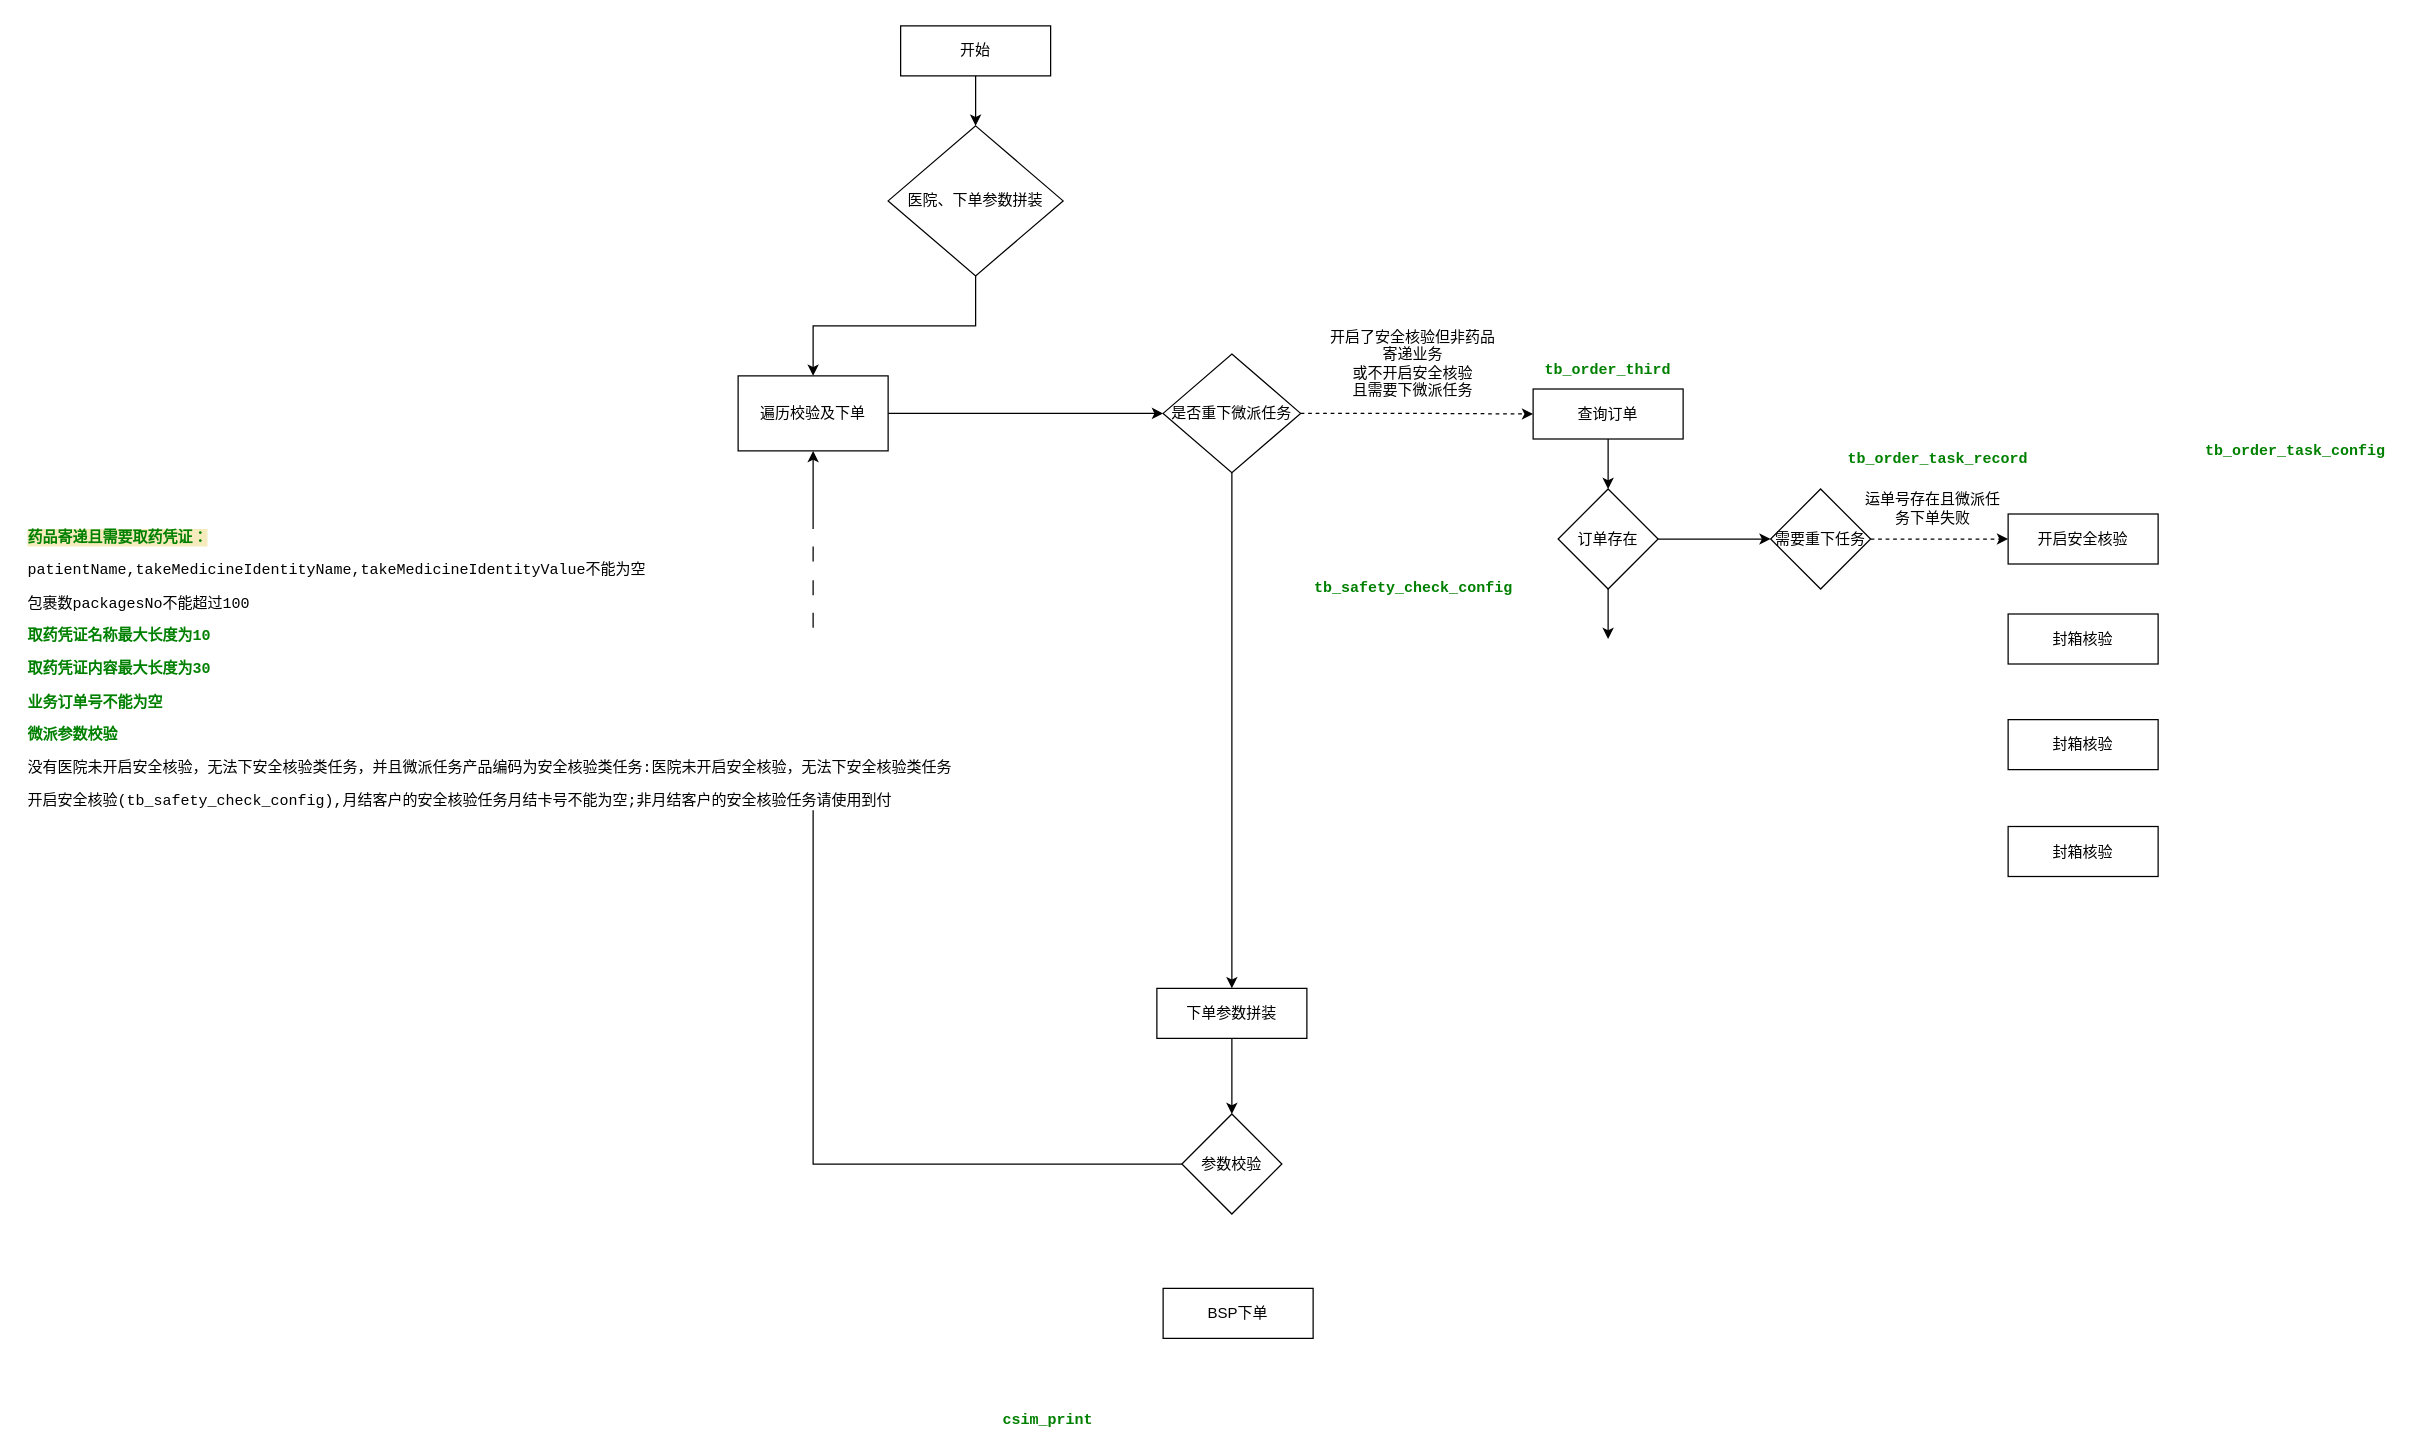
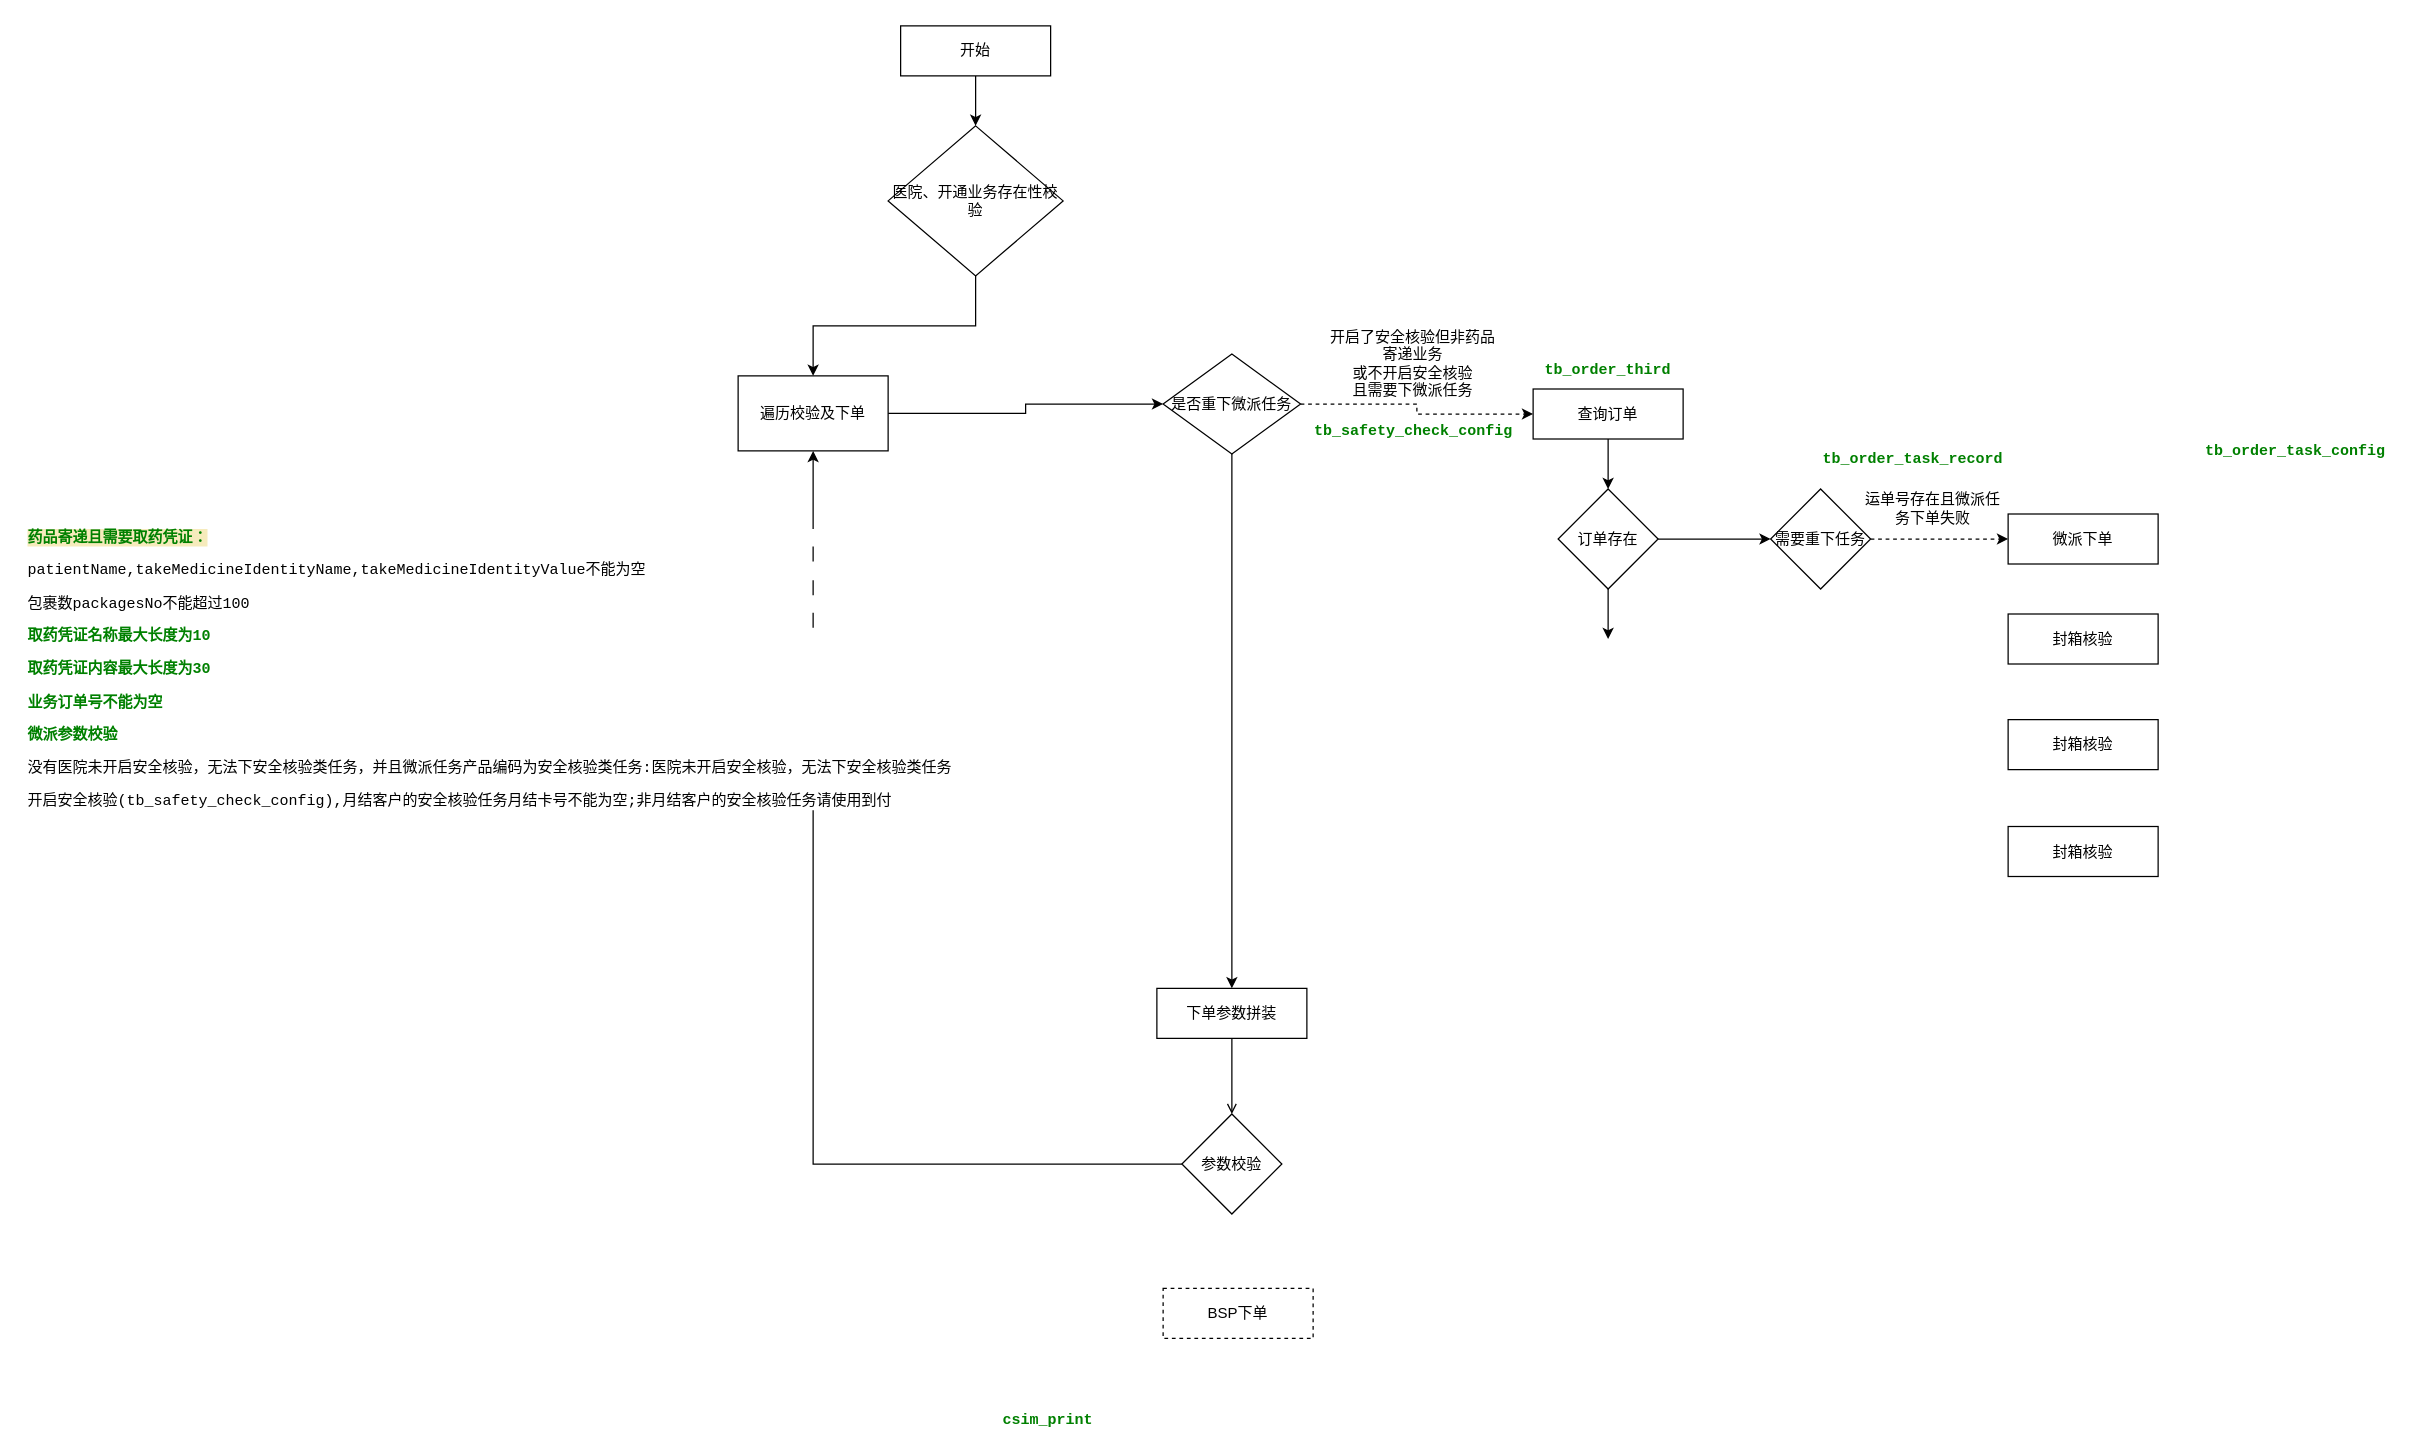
(976, 201) -> (976, 201)
(1232, 413) -> (1232, 404)
(1952, 451) -> (1927, 451)
(2083, 539) -> (2083, 539)
(1413, 588) -> (1413, 432)
(1232, 1104) -> (1232, 1105)
(1238, 1313) -> (1238, 1313)
